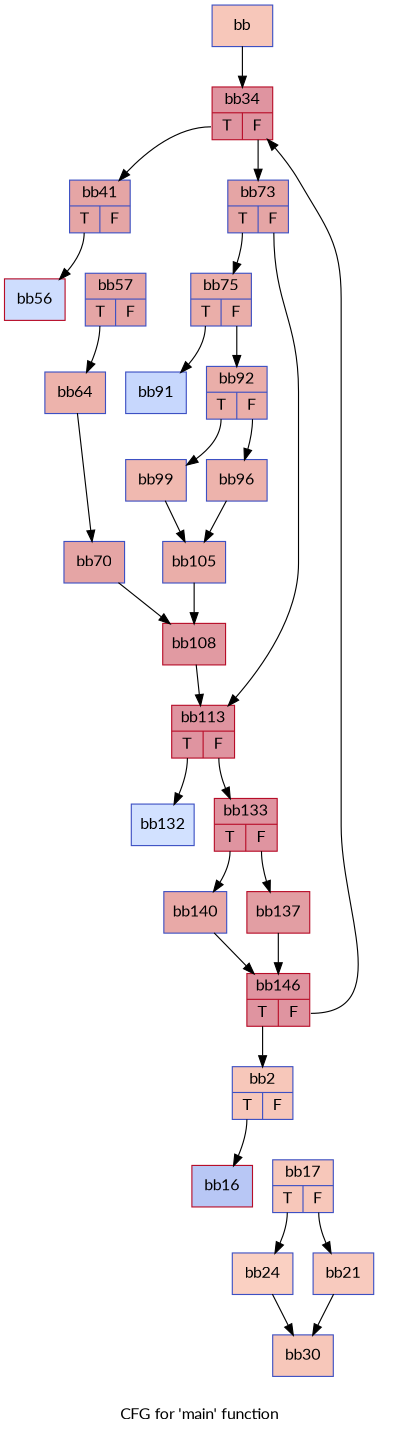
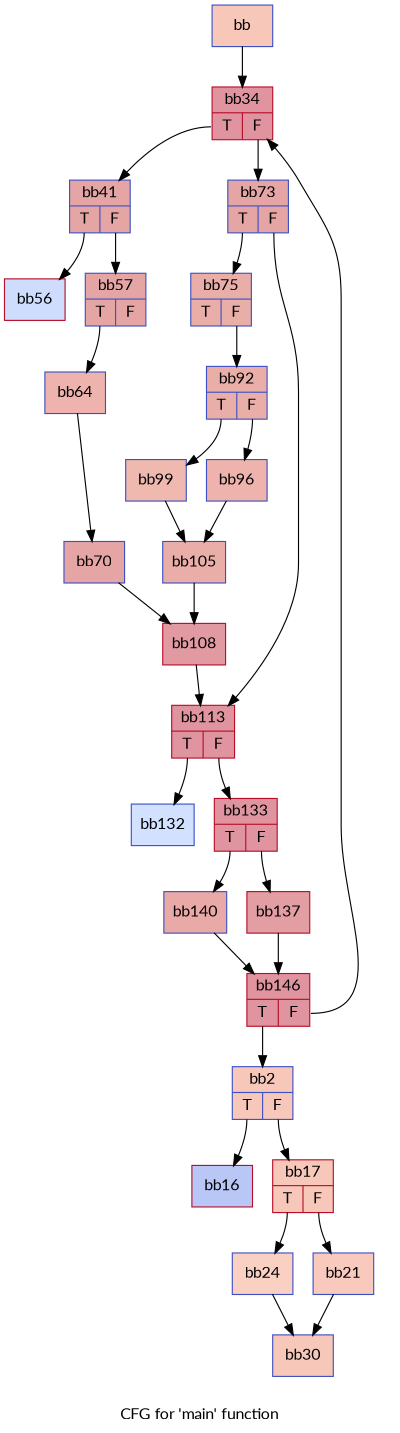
none -> (116, 247)
(156, 393) -> none
none -> (280, 1135)
(303, 1186) -> (303, 1186)
